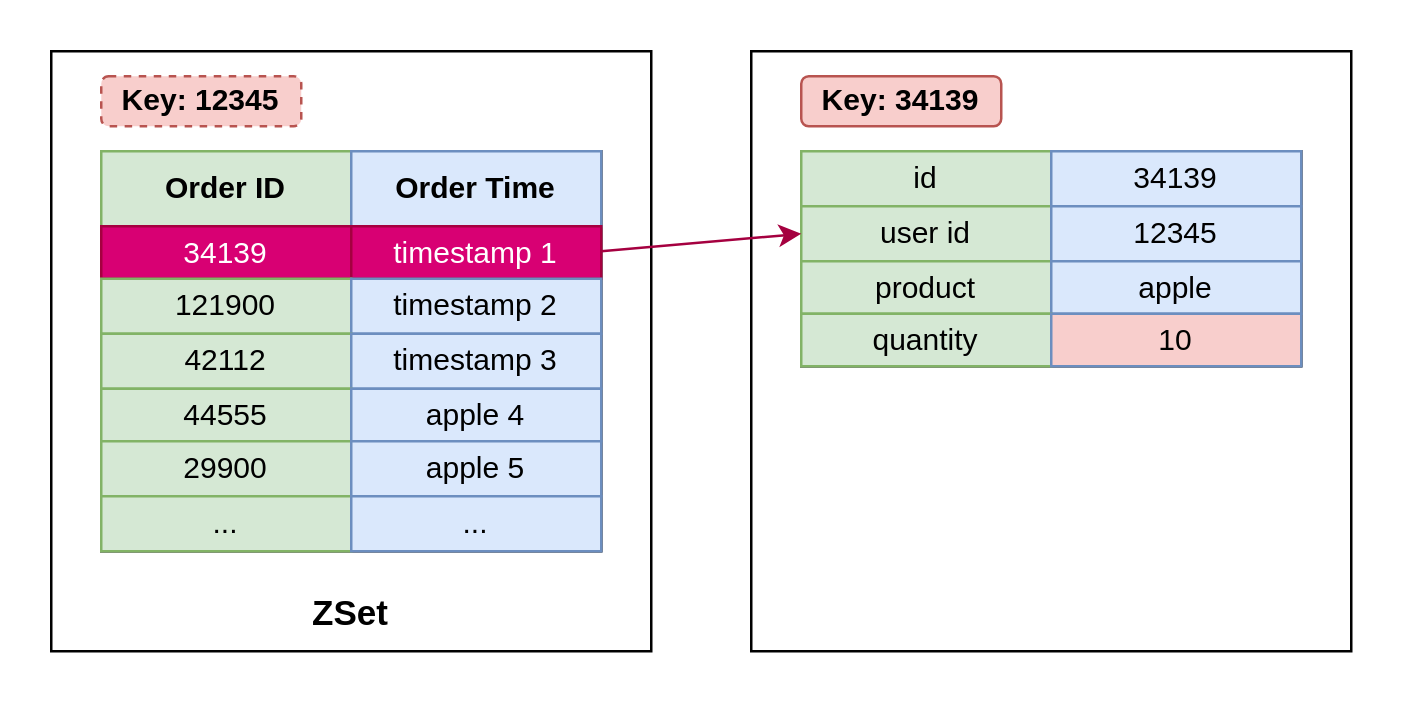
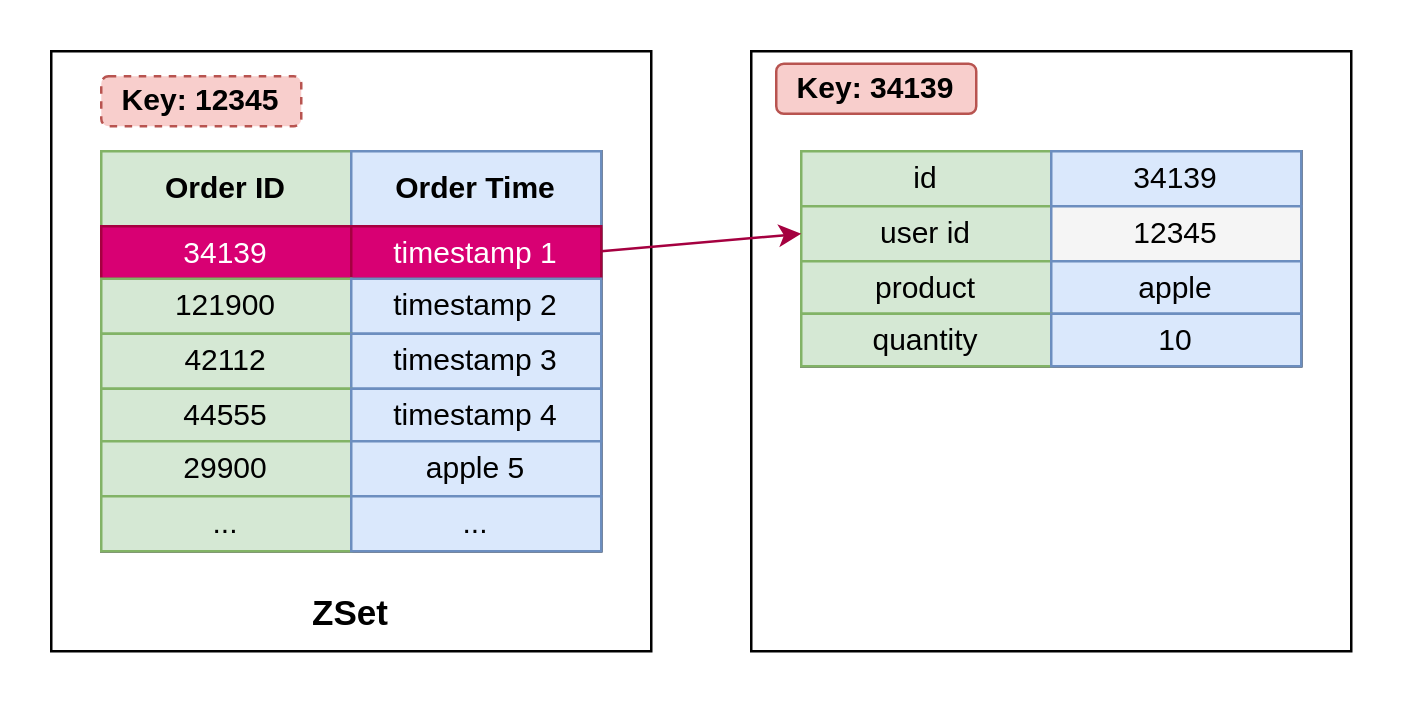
(901, 101) -> (876, 89)
(1176, 234) -> (1176, 234)
(1176, 340) -> (1176, 340)
(476, 416) -> (476, 416)
